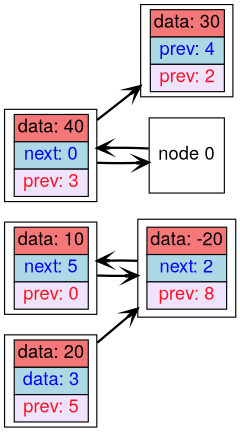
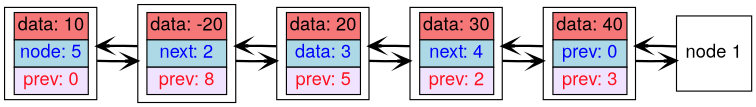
none -> (395, 46)
(187, 50) -> (457, 52)
none -> (250, 61)
none -> (384, 61)
none -> (517, 61)
(51, 154) -> (590, 52)
(187, 155) -> (714, 54)
(51, 267) -> (51, 52)
